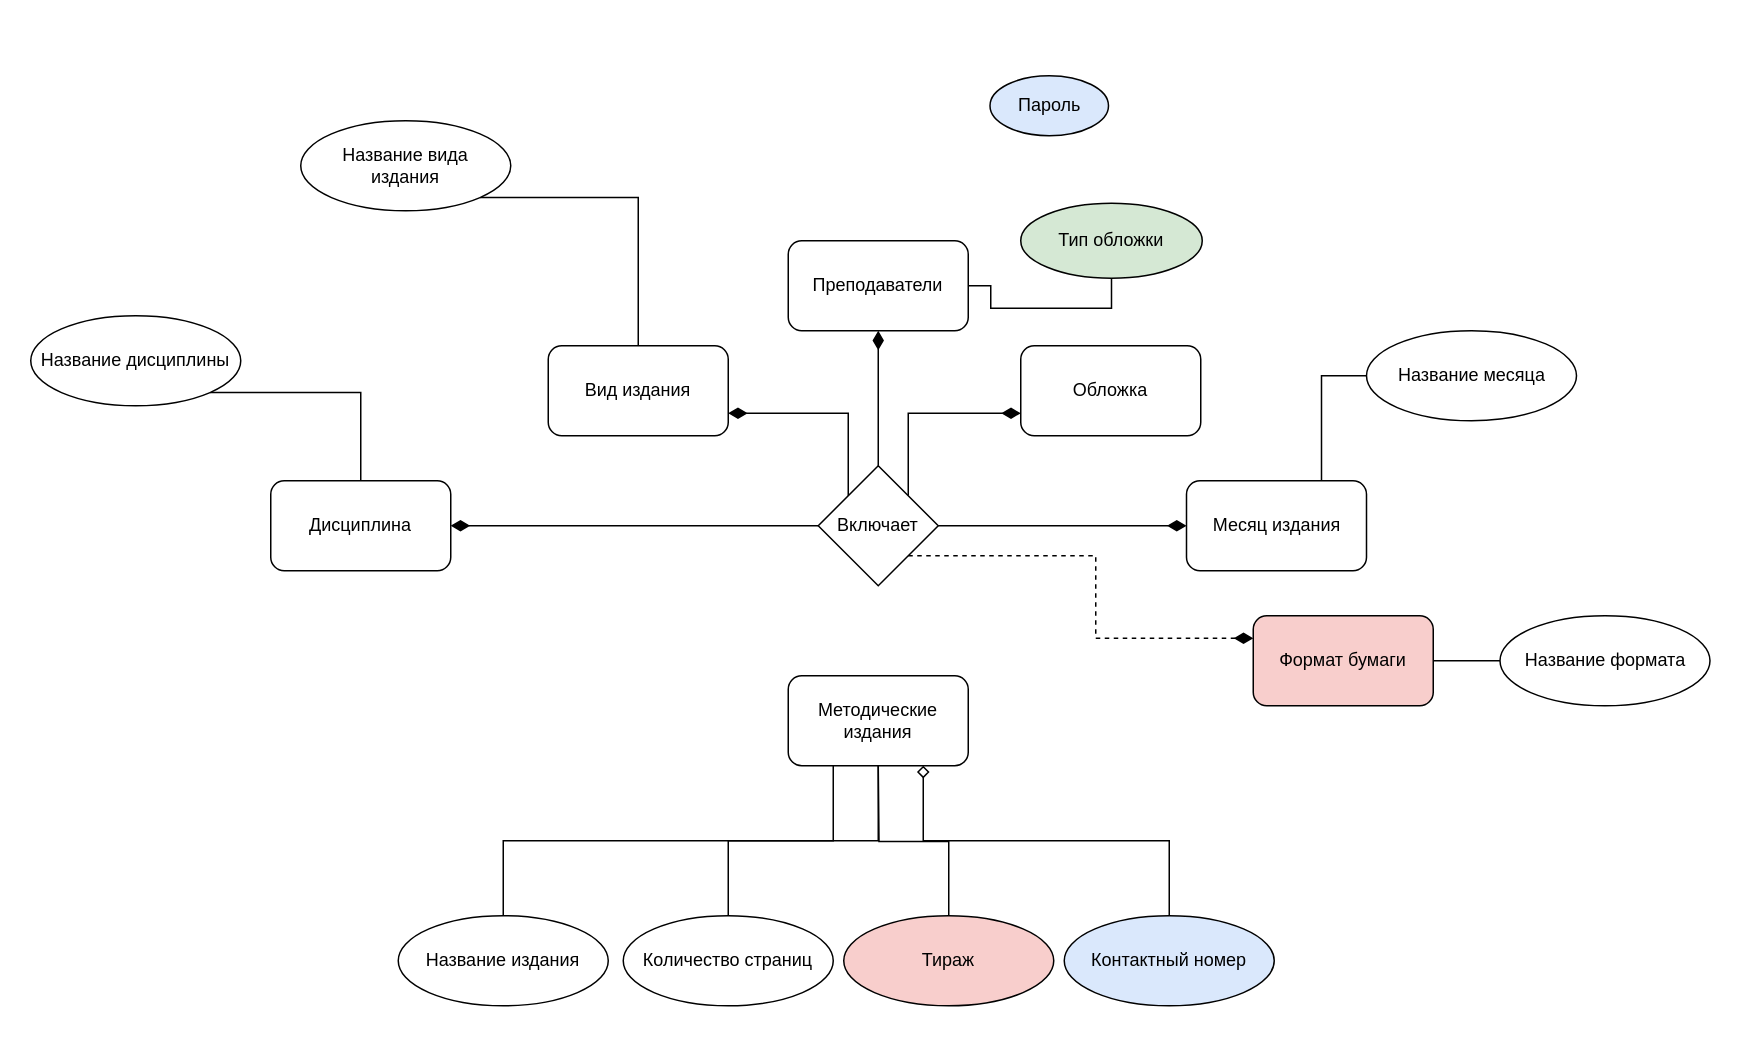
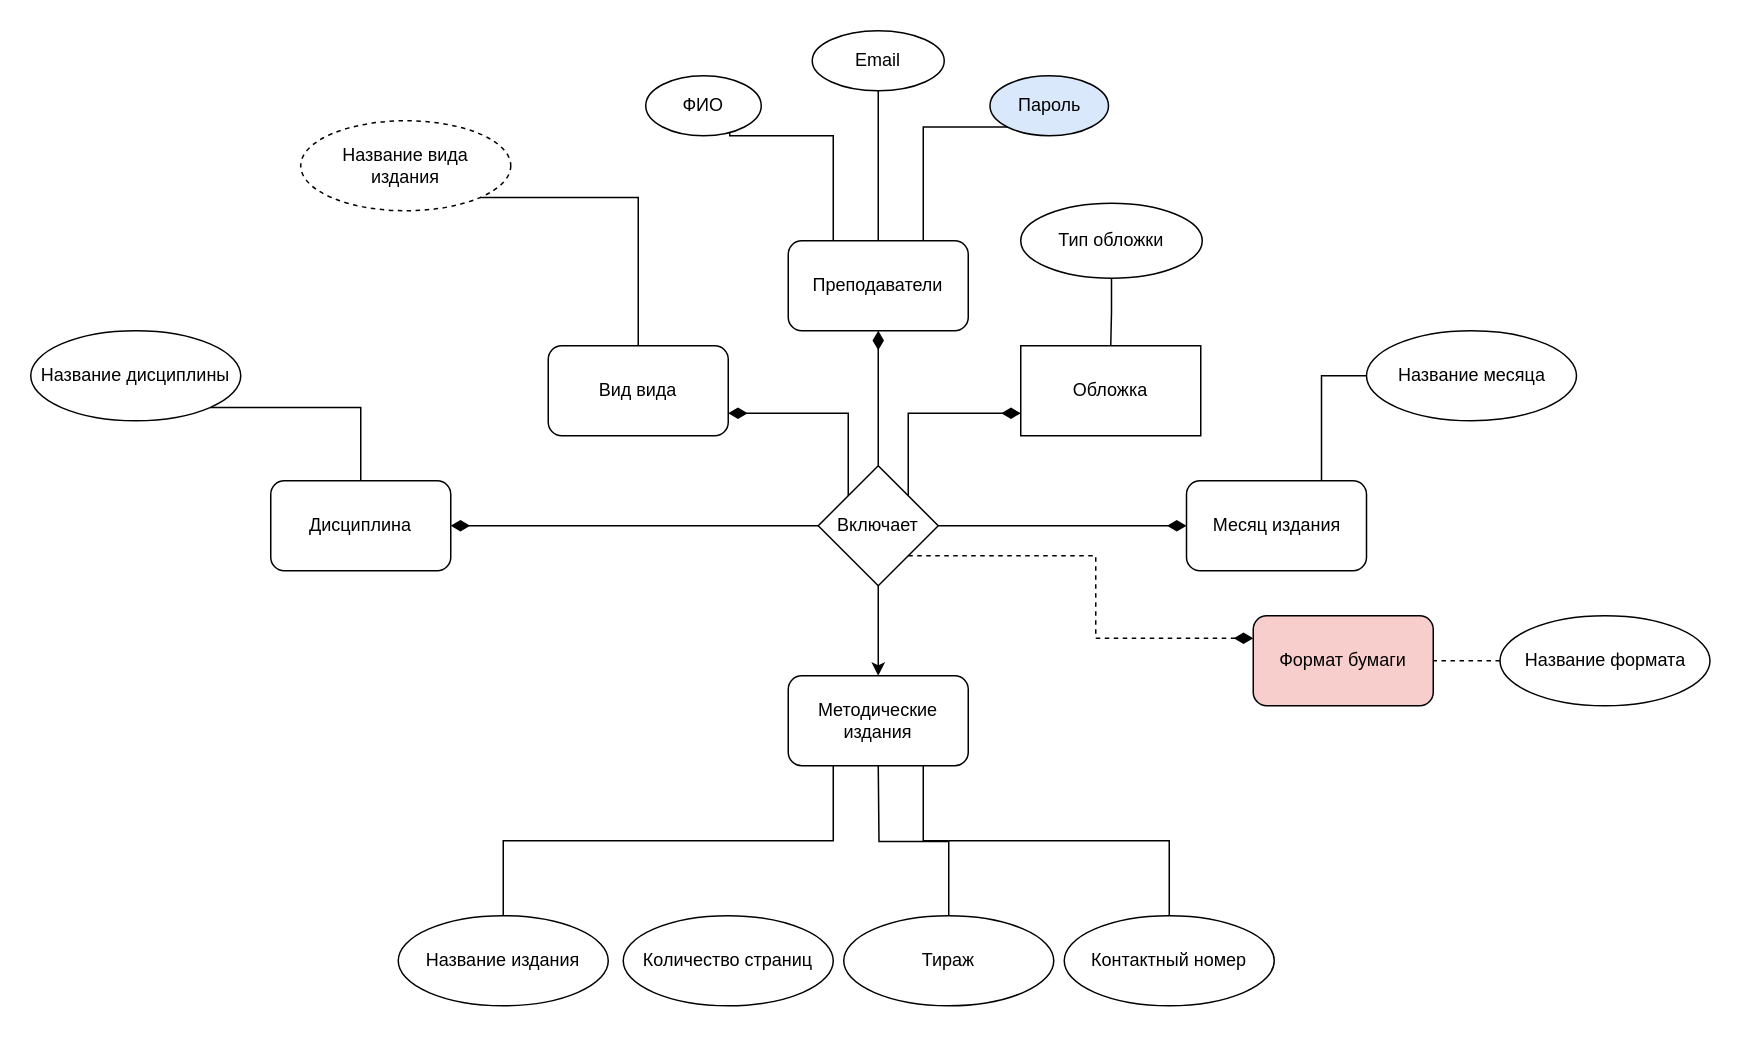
none -> (878, 61)
none -> (704, 106)
none -> (823, 136)
none -> (923, 142)
(406, 166) -> (406, 166)
none -> (878, 166)
(1112, 241) -> (1112, 241)
(1030, 308) -> (1111, 325)
(136, 361) -> (136, 376)
(638, 391) -> (638, 391)
(1111, 391) -> (1111, 391)
none -> (878, 626)
(1466, 661) -> (1466, 661)
(923, 778) -> (923, 772)
(728, 880) -> none
(949, 961) -> (949, 961)
(1169, 961) -> (1169, 961)
